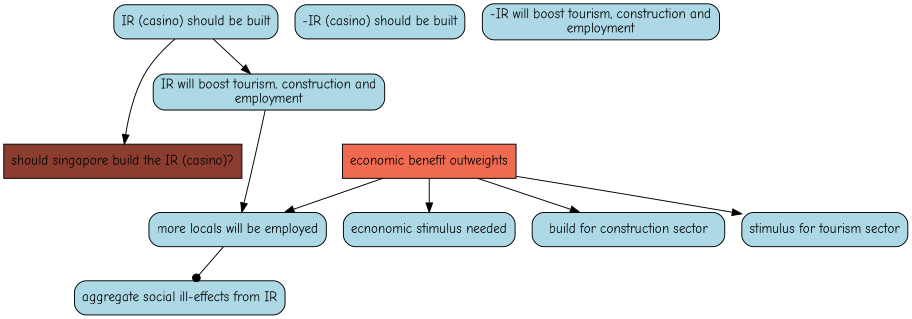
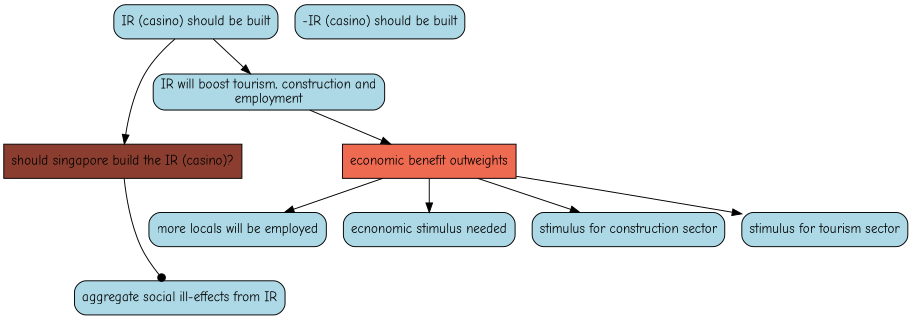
(601, 22) -> none
(255, 157) -> (346, 125)
(628, 230) -> (628, 230)
(211, 261) -> (134, 229)
